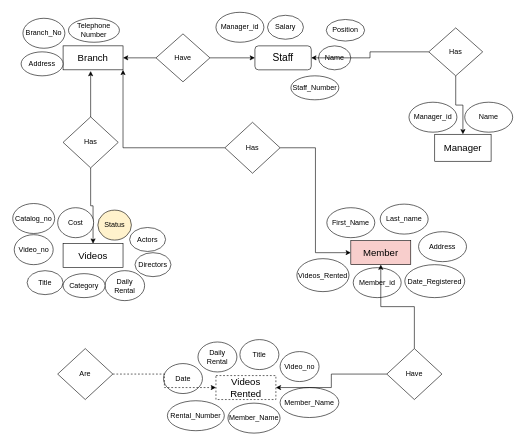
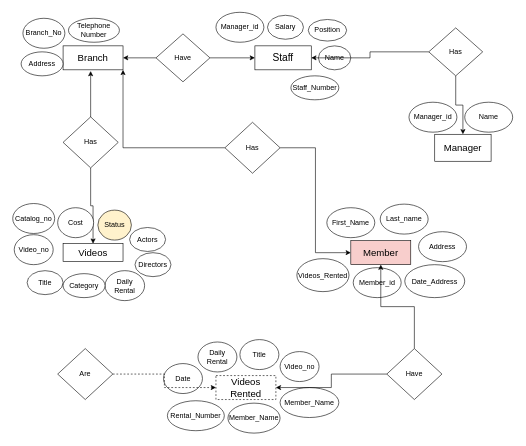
(345, 30) -> (327, 30)
(283, 58) -> (283, 58)
(93, 256) -> (93, 253)
(435, 282) -> (435, 282)
